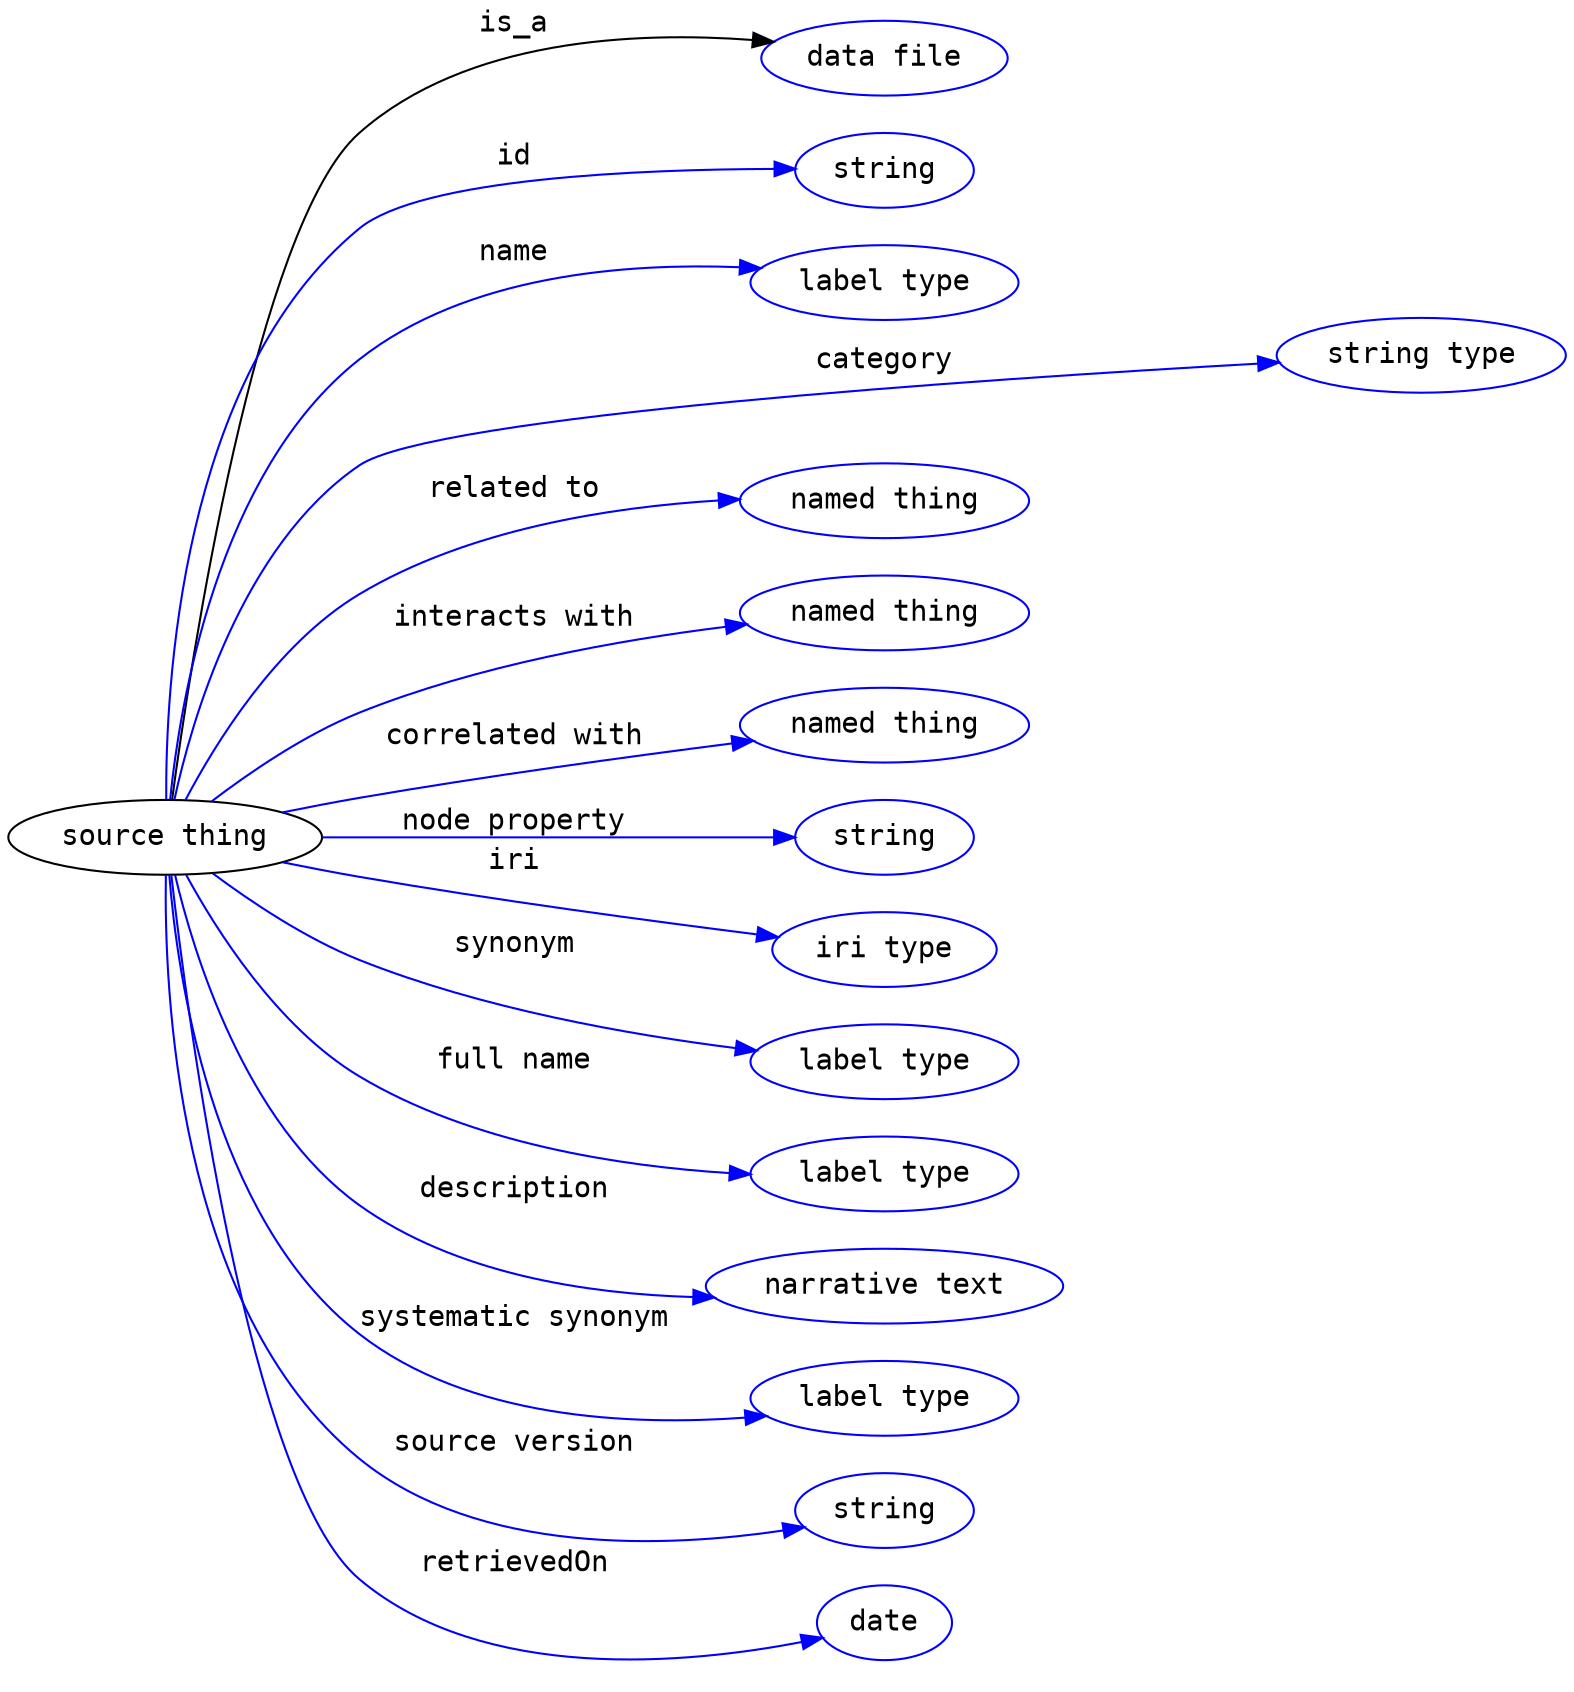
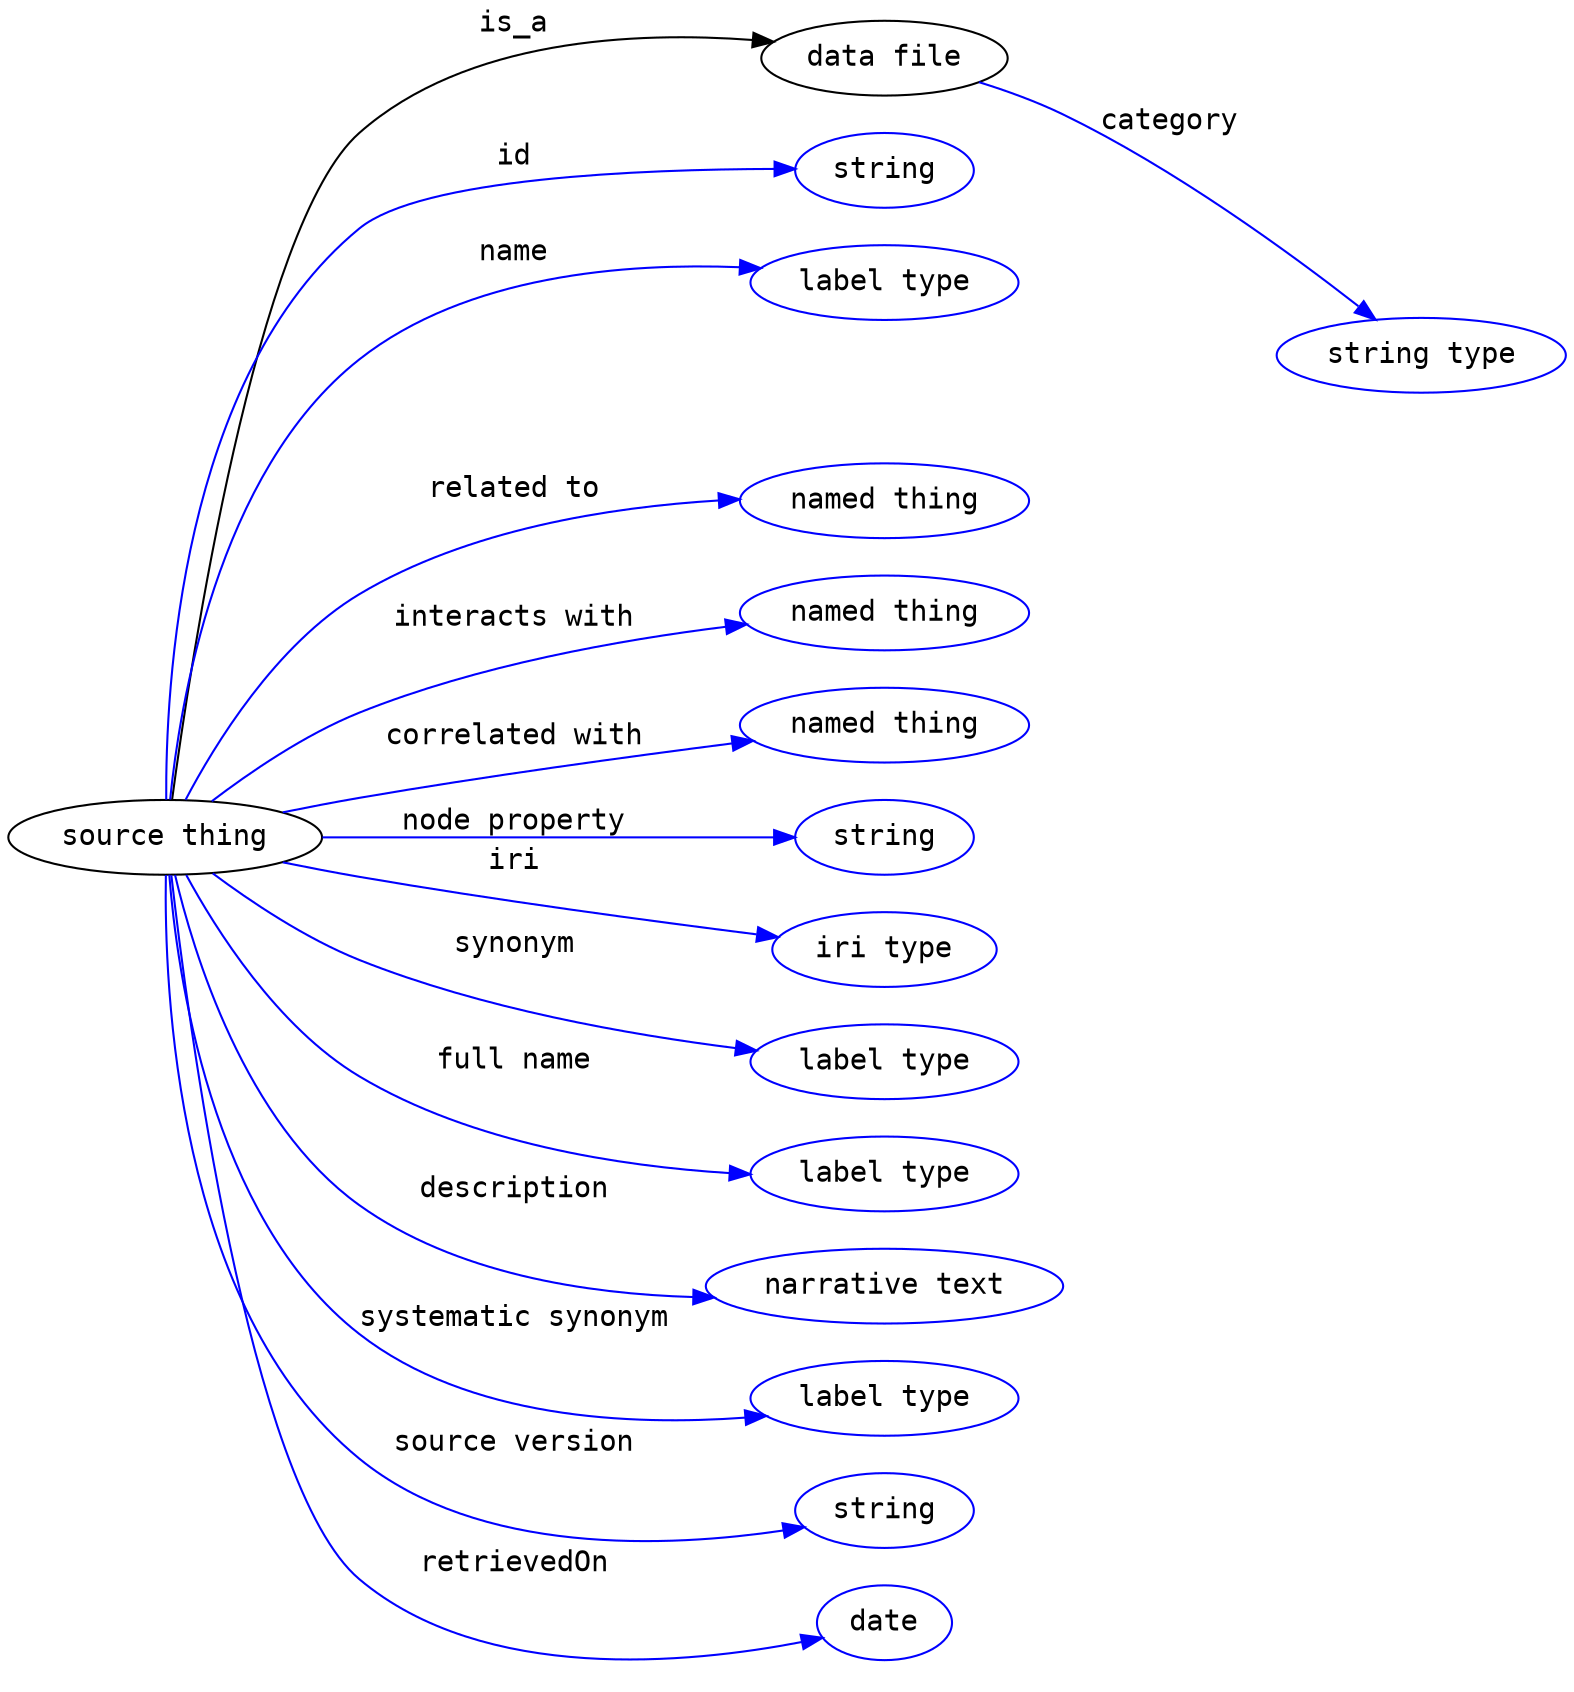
(884, 58) -> (884, 58)
(612, 415) -> (1177, 179)
